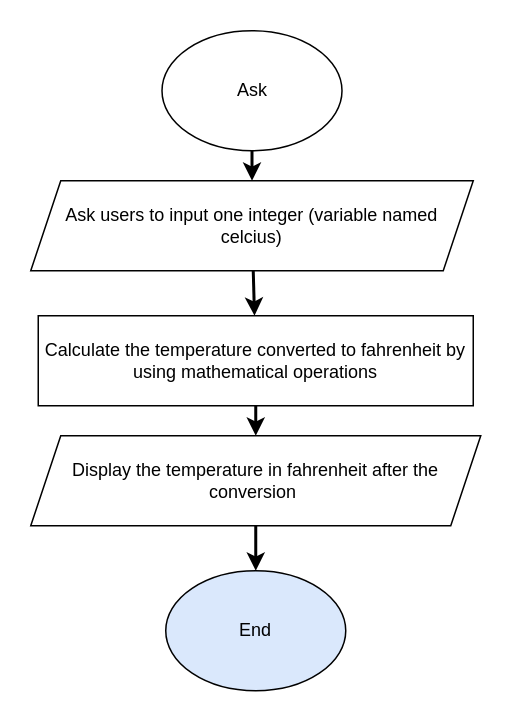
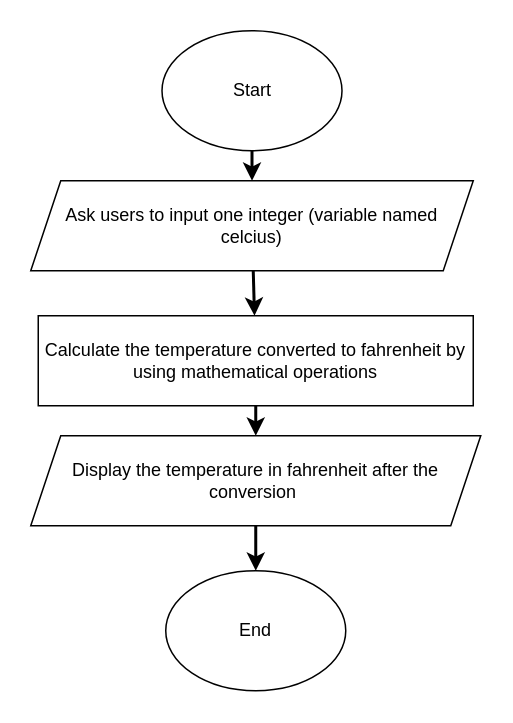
(253, 91) -> (253, 91)
(256, 631) -> (256, 631)
